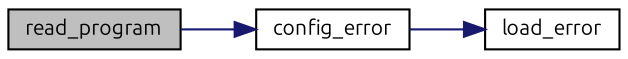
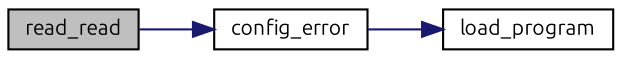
(94, 29) -> (73, 29)
(552, 29) -> (528, 29)
